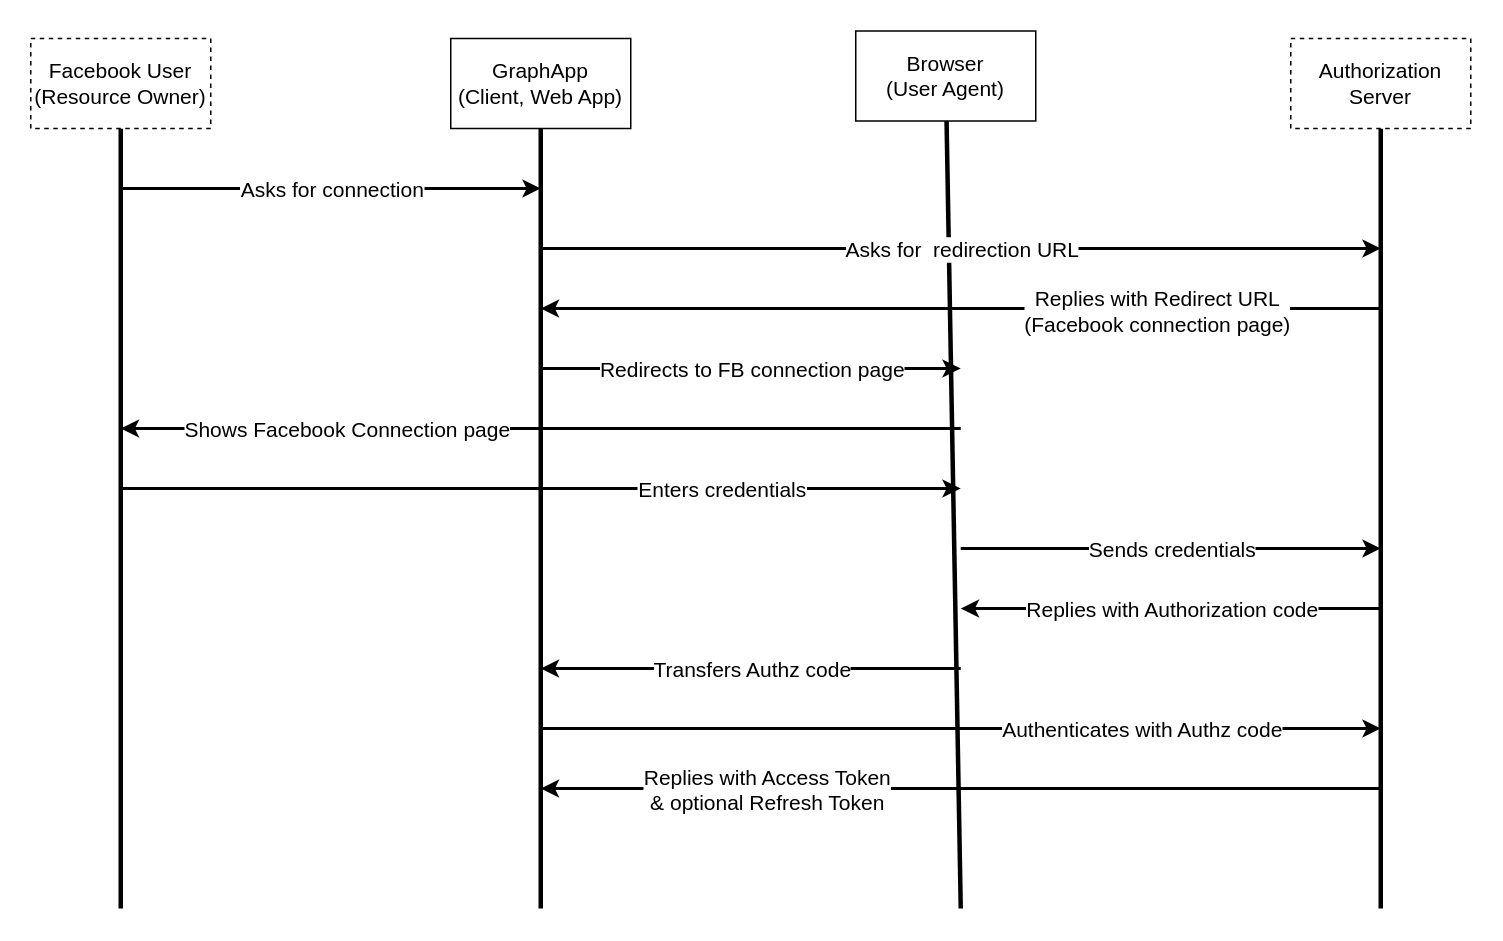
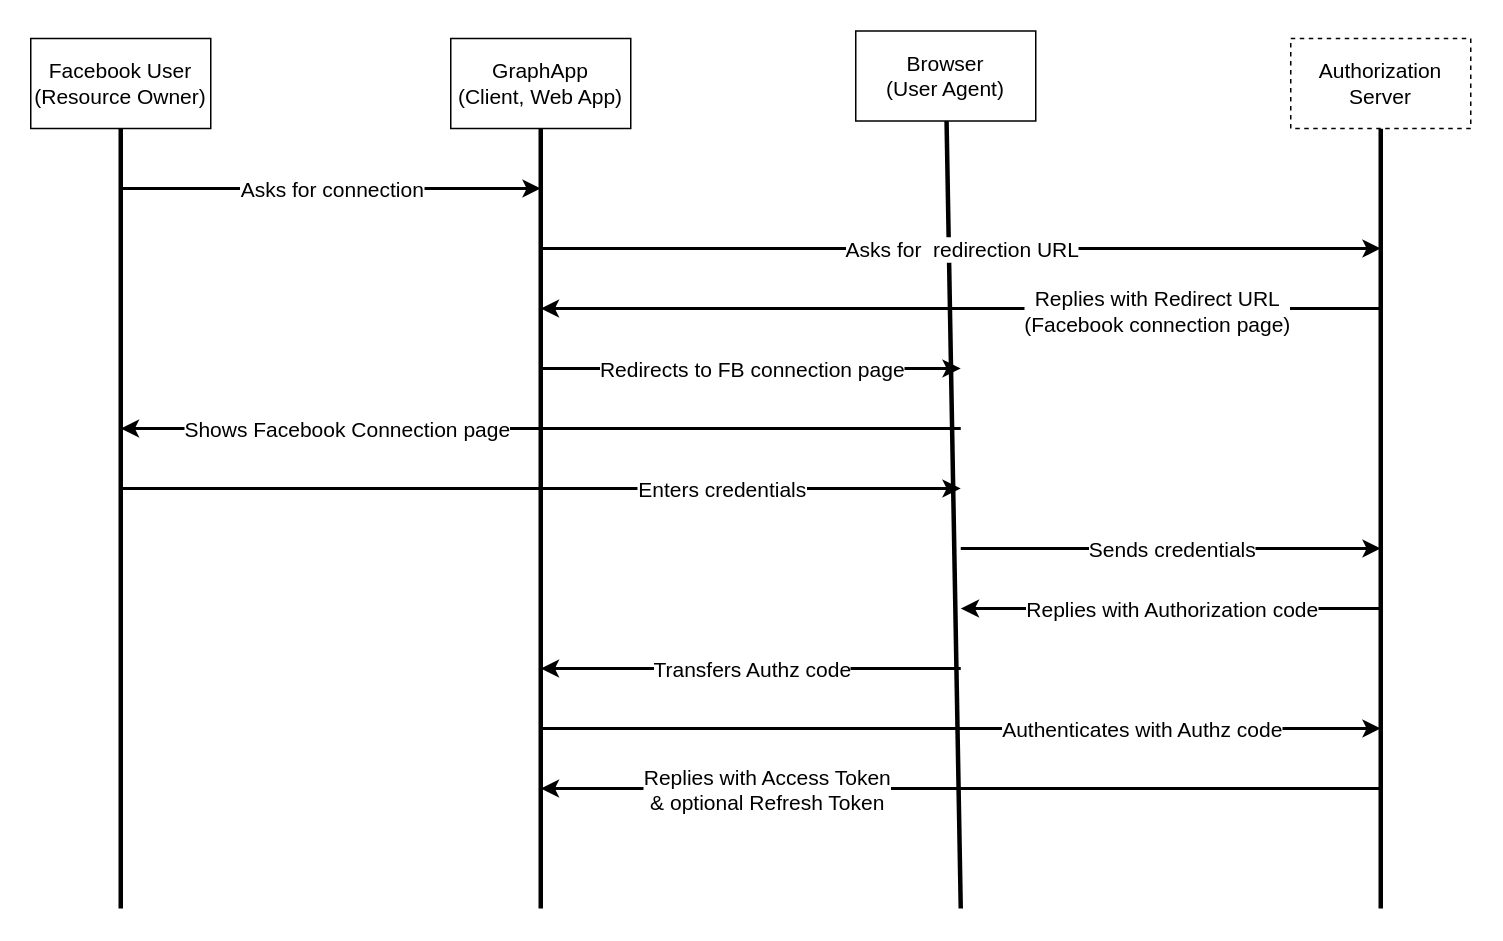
(121, 83) -> (121, 83)
